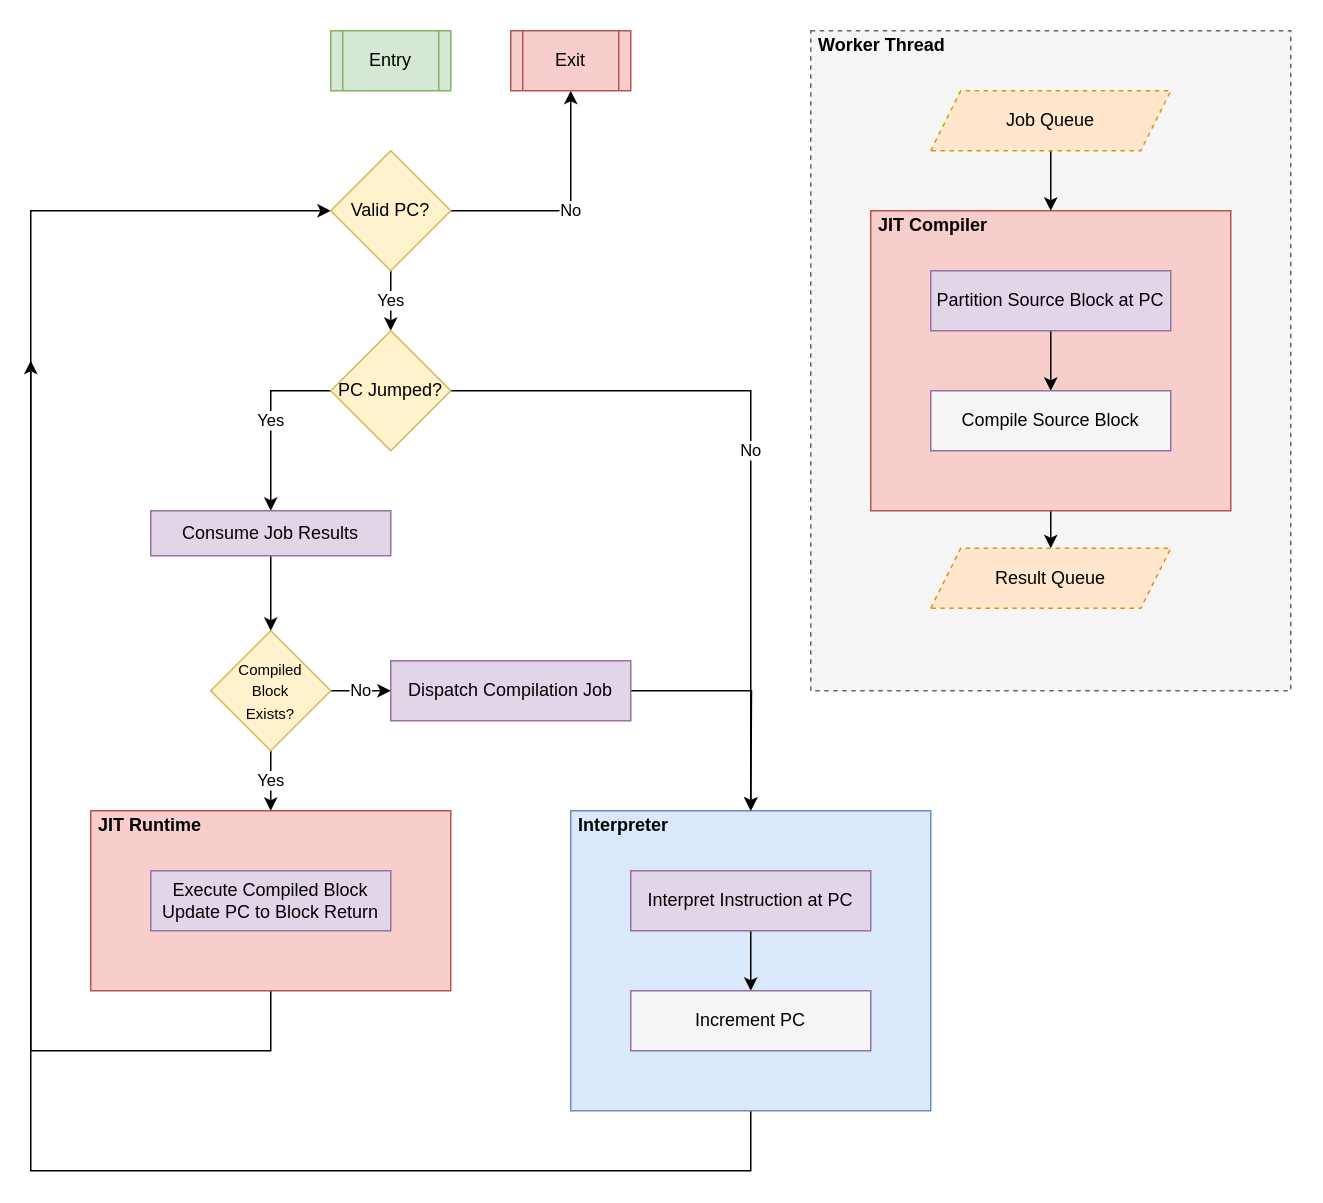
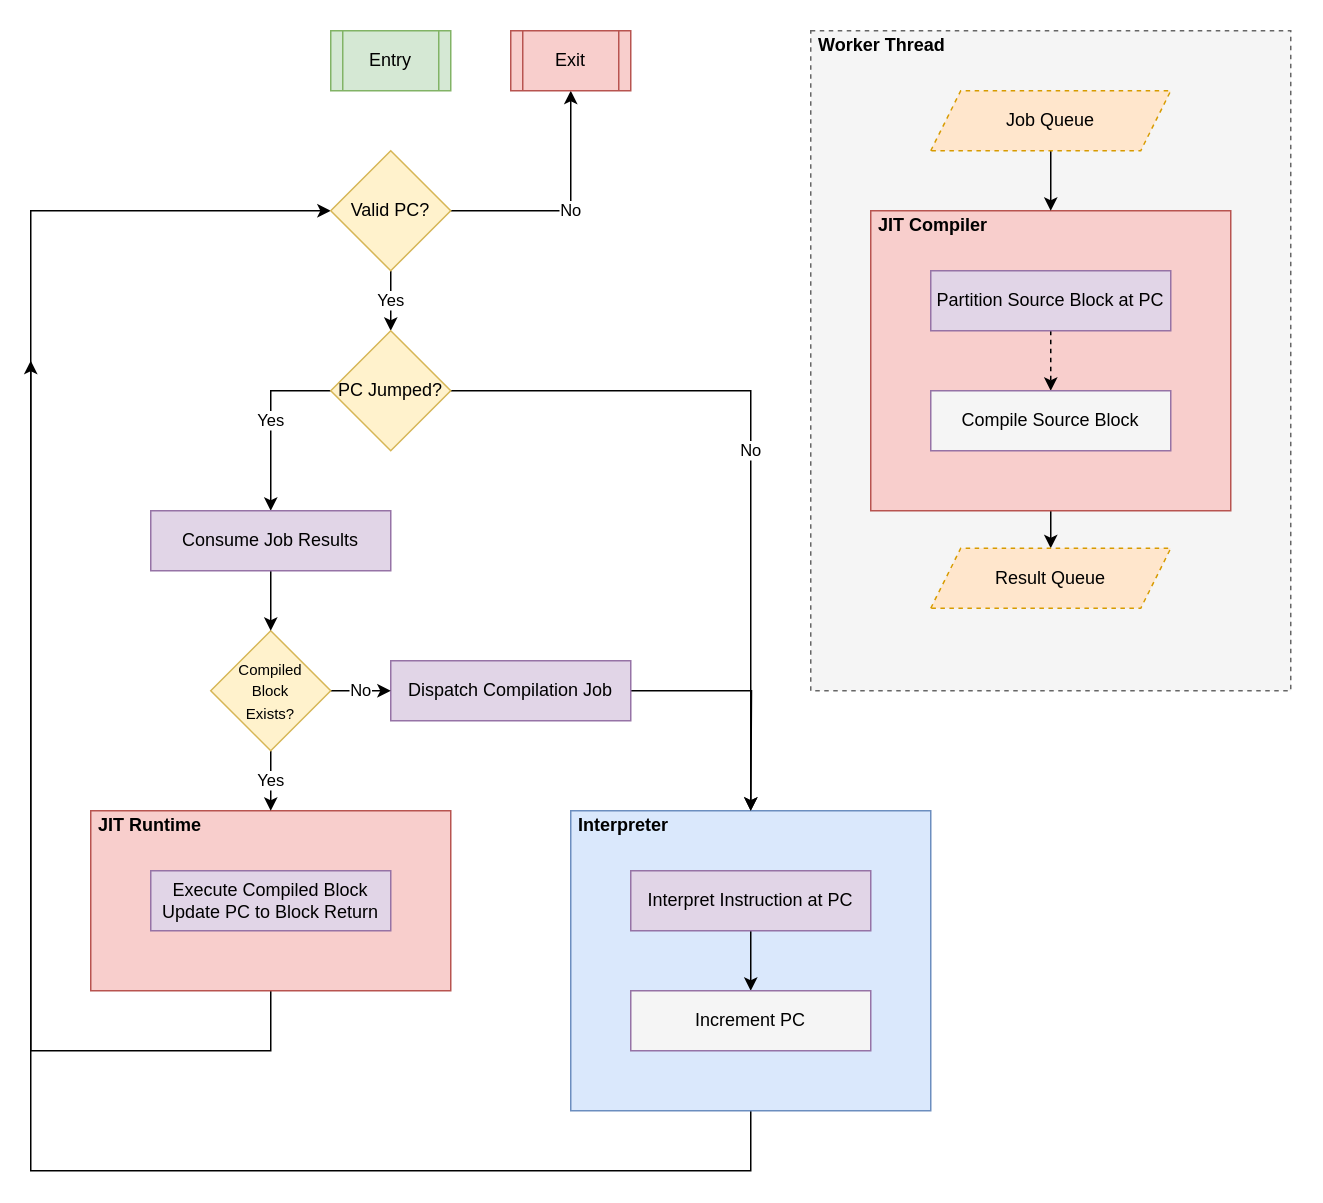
(1051, 355) -> (1051, 355)
(271, 533) -> (271, 541)
